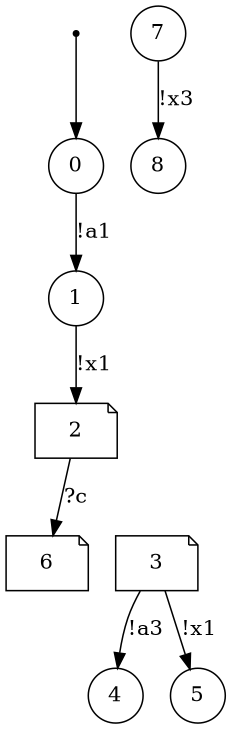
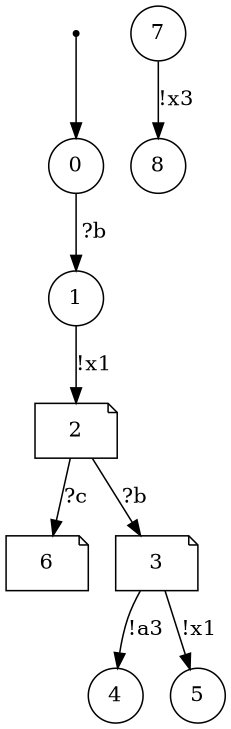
(94, 232) -> (94, 232)
none -> (112, 491)
